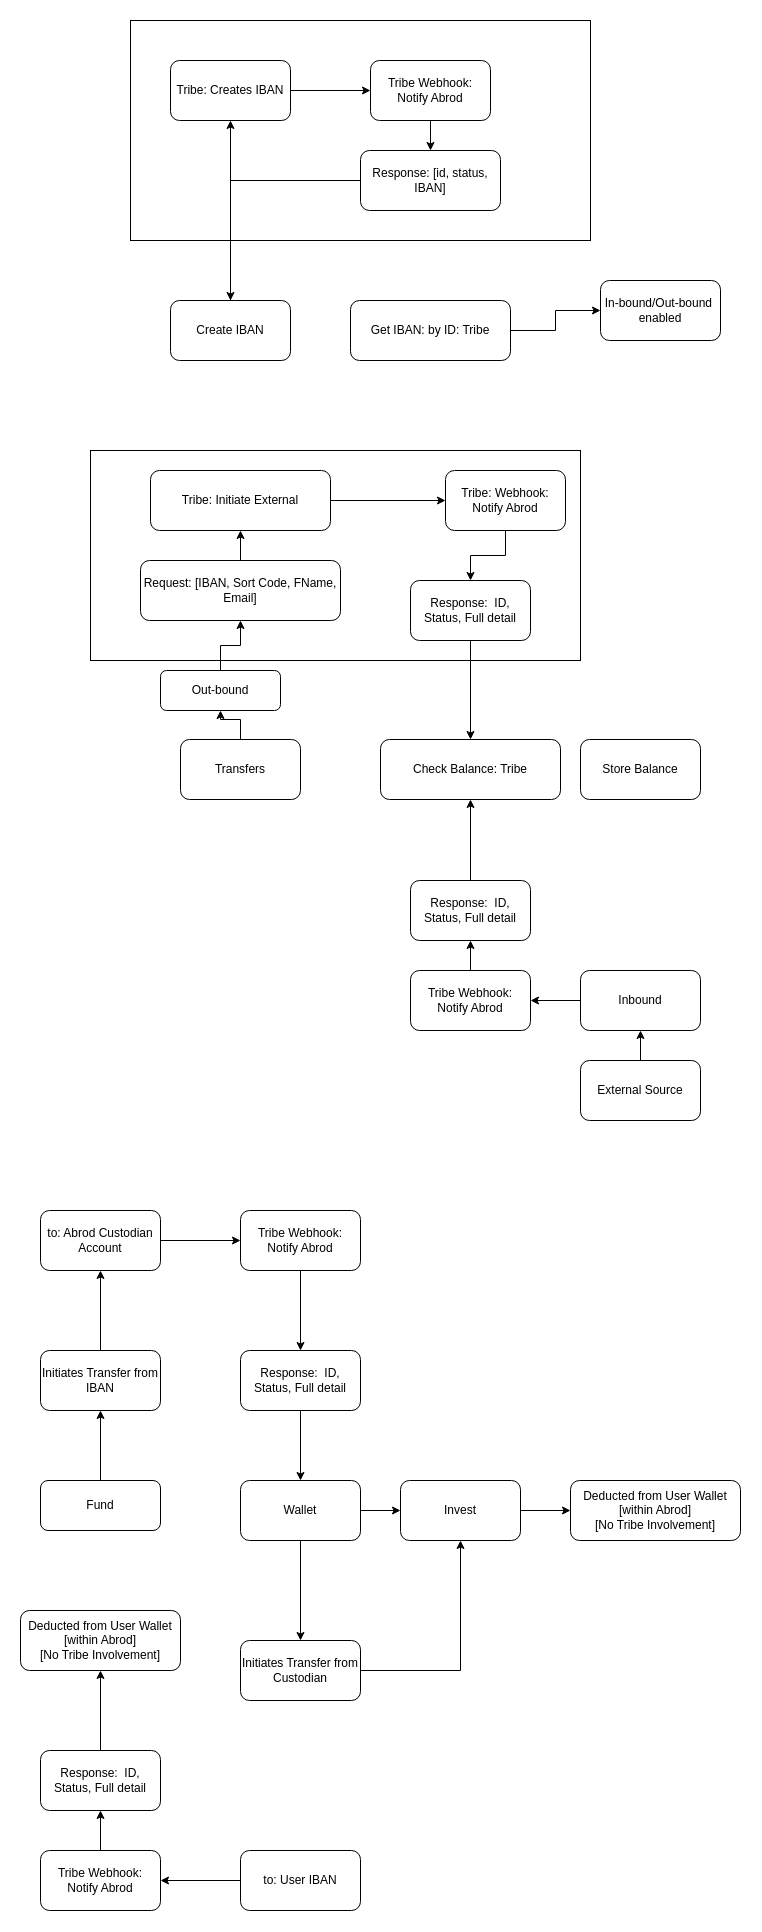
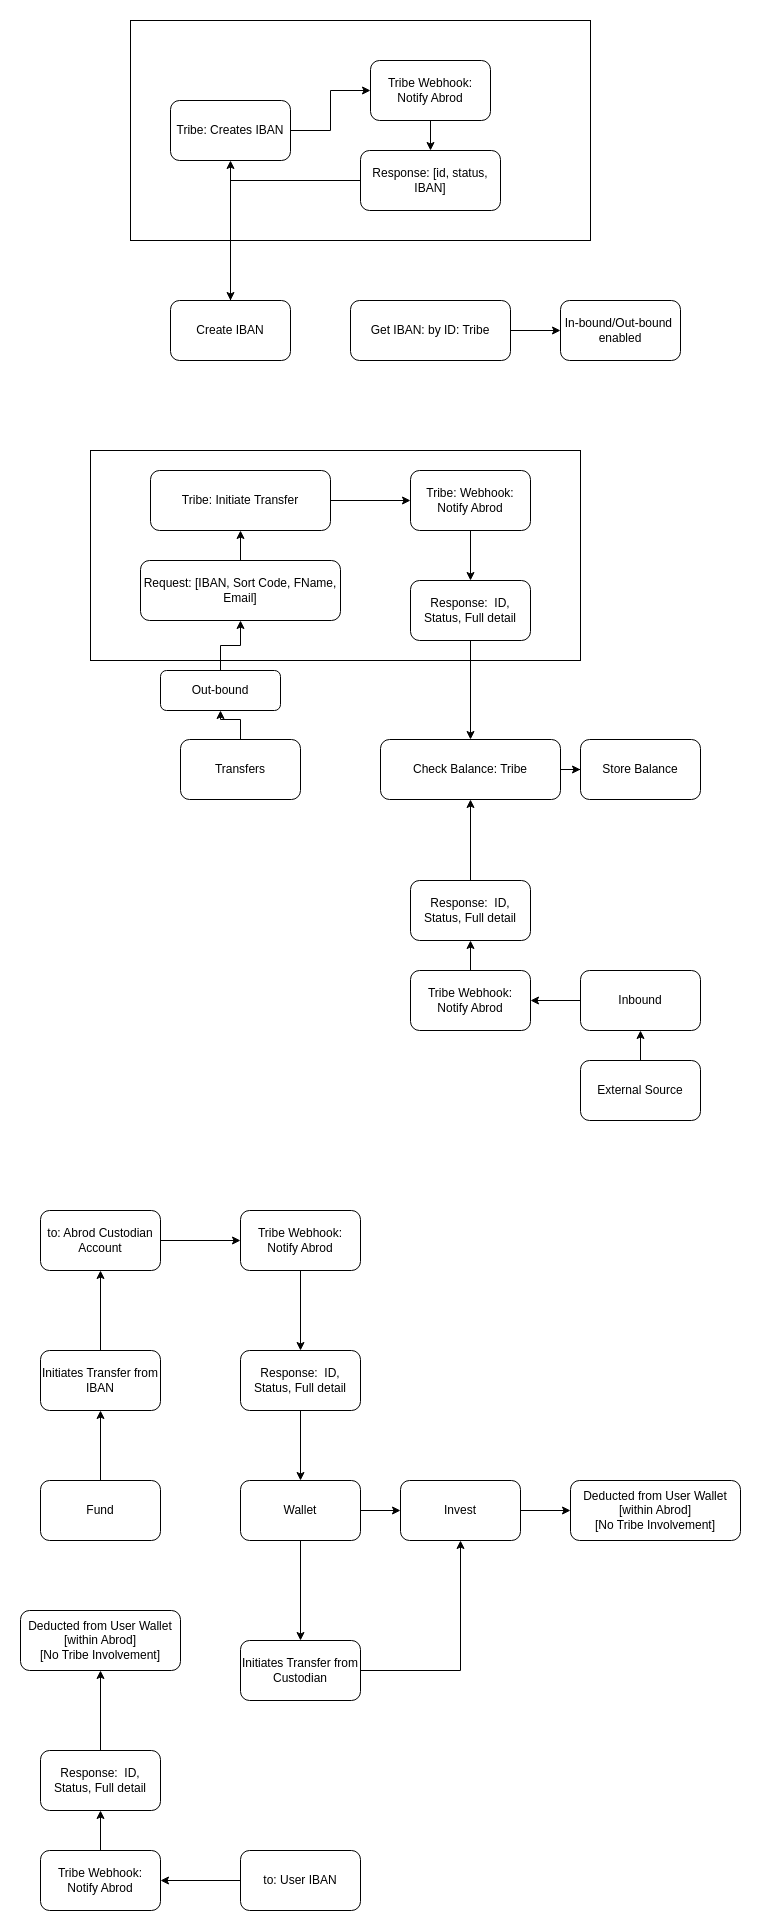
(231, 91) -> (231, 131)
(661, 311) -> (621, 331)
(241, 501) -> (241, 501)
(506, 501) -> (471, 501)
none -> (575, 770)
(101, 1506) -> (101, 1511)
